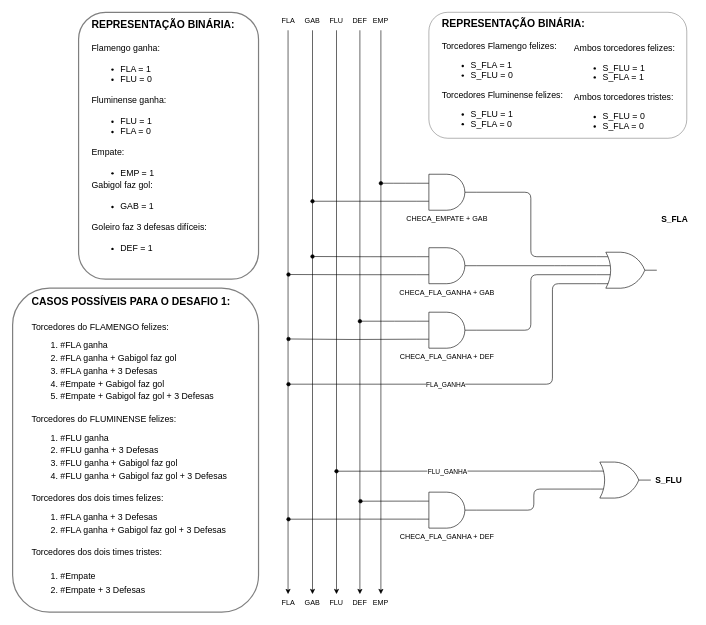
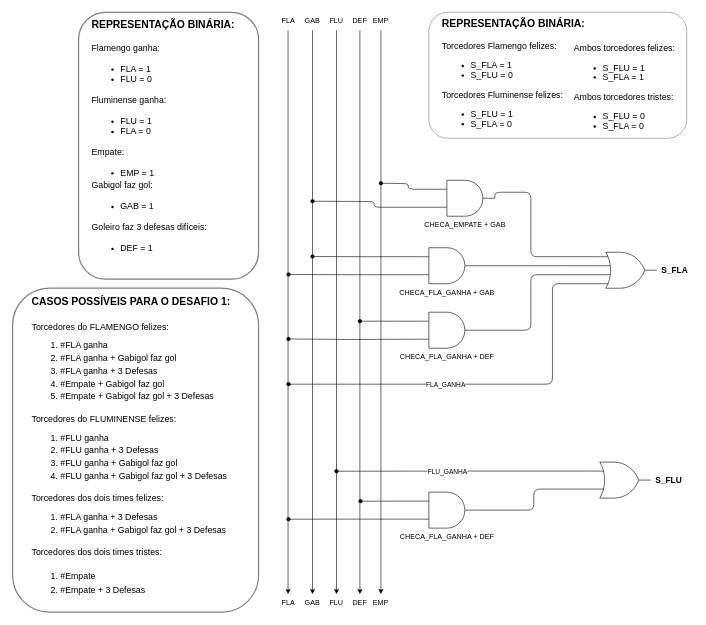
(447, 192) -> (465, 198)
(675, 219) -> (675, 270)
